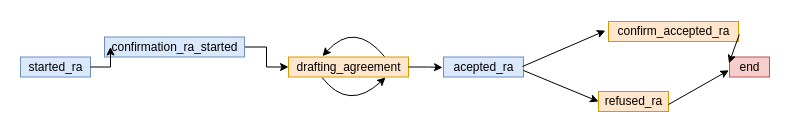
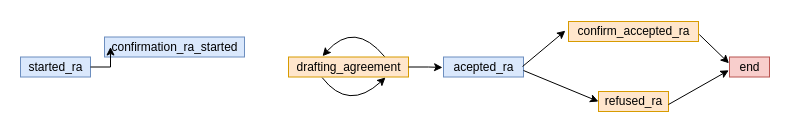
(674, 32) -> (634, 32)
(267, 53) -> none
